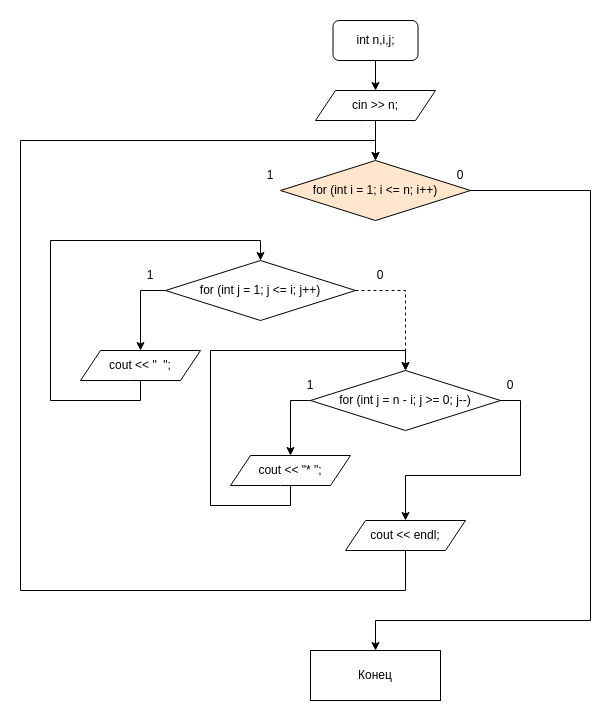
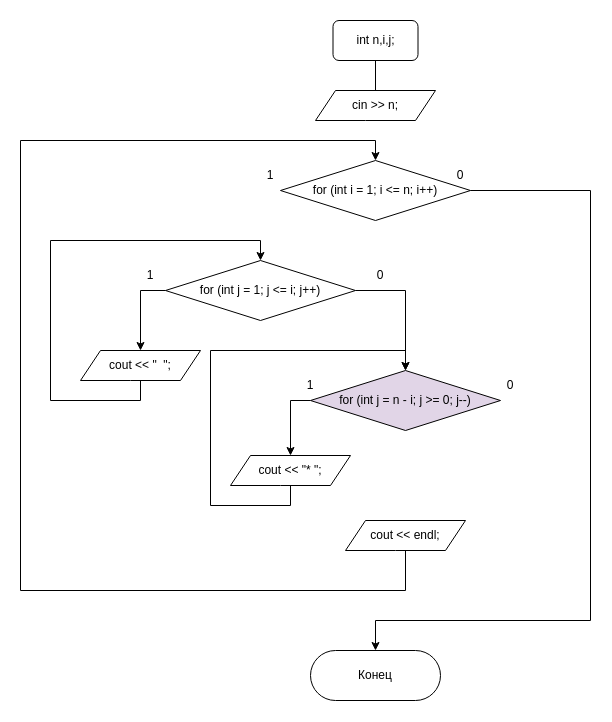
(376, 82) -> (376, 84)
(376, 130) -> none
(376, 191) -> (376, 191)
(406, 295) -> (406, 295)
(406, 401) -> (406, 401)
(492, 476) -> none
(376, 676) -> (376, 676)
